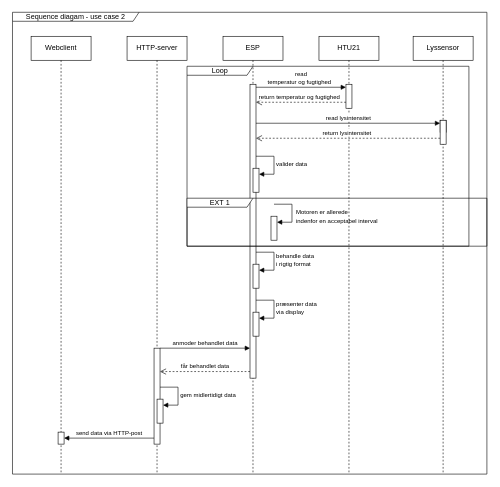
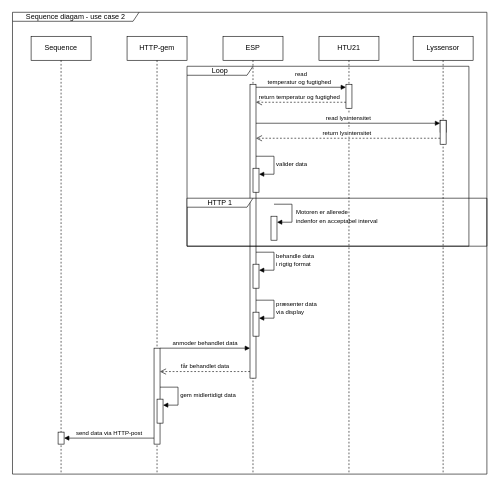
(61, 48) -> (61, 48)
(157, 48) -> (157, 48)
(220, 203) -> (220, 203)
